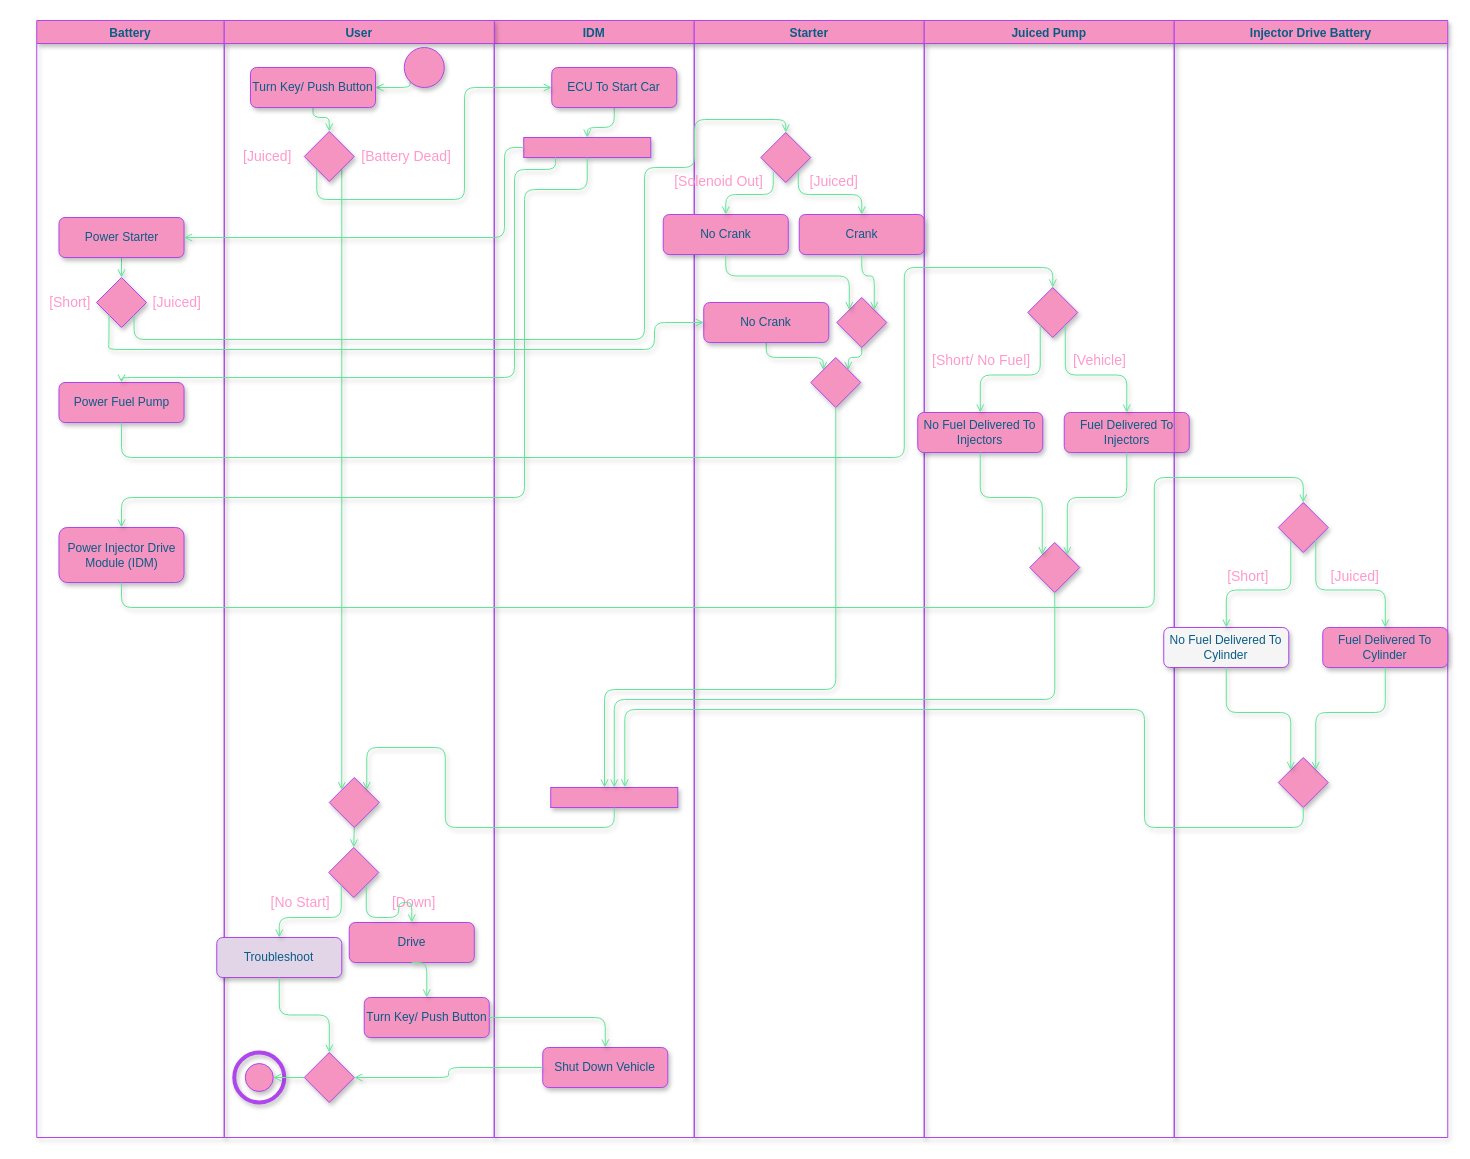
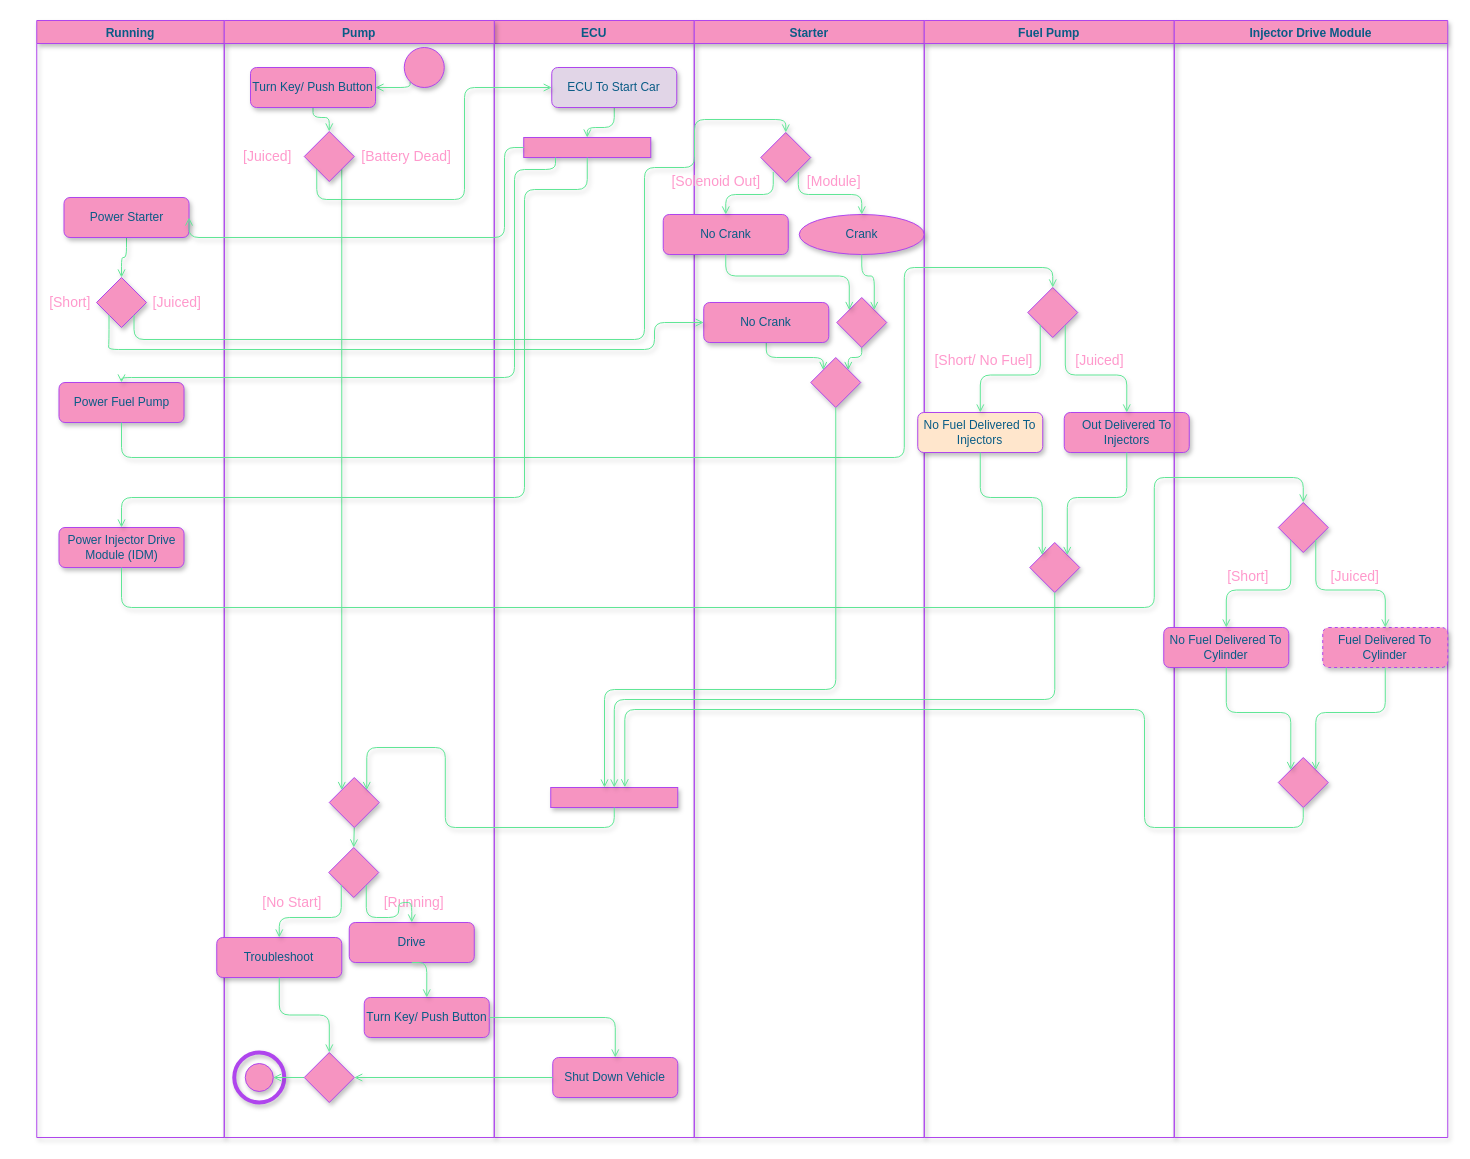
(130, 33) -> (130, 33)
(359, 33) -> (359, 33)
(594, 33) -> (594, 33)
(1049, 33) -> (1049, 33)
(1311, 33) -> (1311, 33)
(614, 88) -> (614, 88)
(767, 182) -> (767, 182)
(862, 235) -> (862, 235)
(122, 238) -> (127, 218)
(1030, 361) -> (1030, 361)
(980, 433) -> (980, 433)
(1127, 433) -> (1127, 433)
(122, 555) -> (122, 548)
(1226, 648) -> (1226, 648)
(1385, 648) -> (1385, 648)
(354, 903) -> (354, 903)
(279, 958) -> (279, 958)
(605, 1068) -> (615, 1078)
